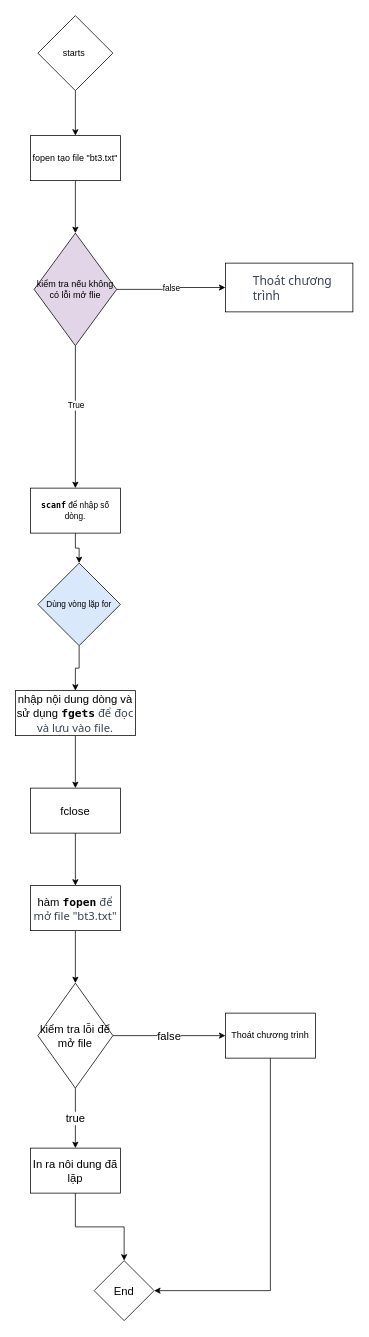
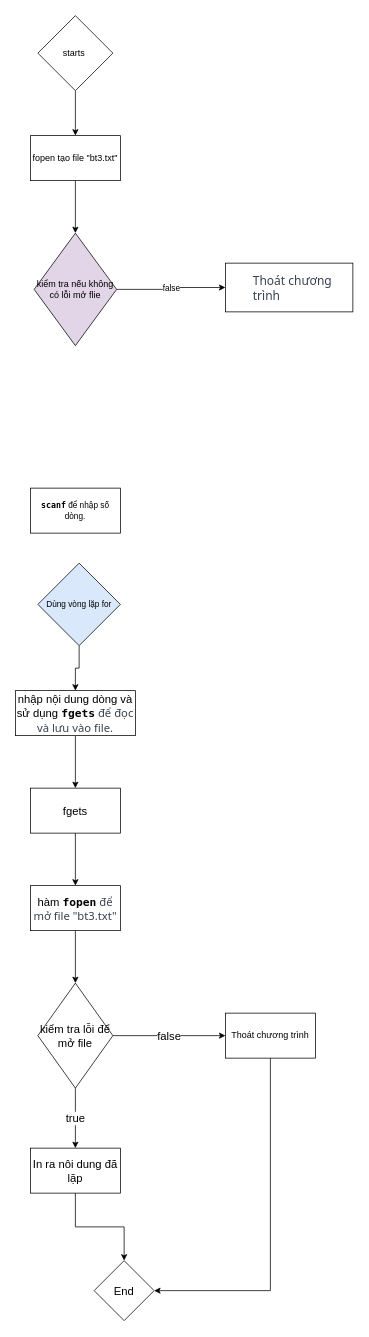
(75, 414) -> none
(75, 547) -> none
(75, 810) -> (75, 810)
